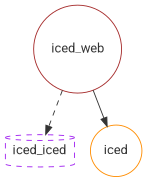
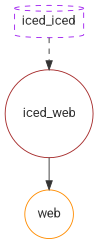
(56, 108) -> (49, 49)
(116, 151) -> (49, 214)
